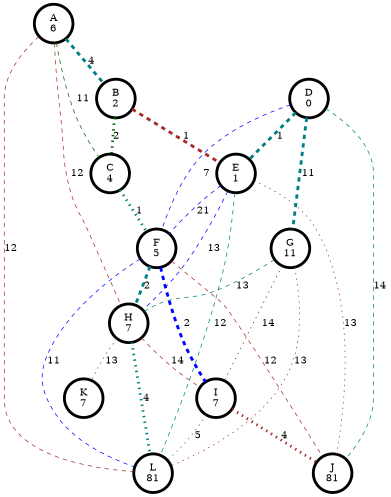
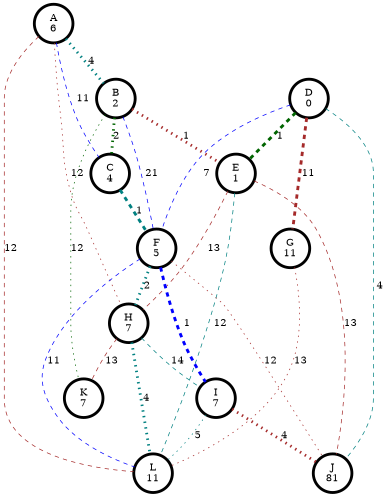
(85, 61) -> (85, 61)
(71, 103) -> (71, 103)
(176, 136) -> (176, 136)
(272, 136) -> (272, 136)
(300, 173) -> (300, 173)
(67, 179) -> (67, 179)
(194, 208) -> (141, 172)
(133, 211) -> (133, 211)
none -> (71, 244)
(191, 255) -> (191, 255)
(143, 286) -> (143, 286)
(380, 286) -> (380, 286)
(205, 294) -> none
(340, 300) -> (340, 300)
(187, 323) -> (187, 323)
(253, 323) -> none
(256, 351) -> (256, 351)
(103, 359) -> (103, 359)
(169, 364) -> (169, 364)
(153, 473) -> (153, 473)
